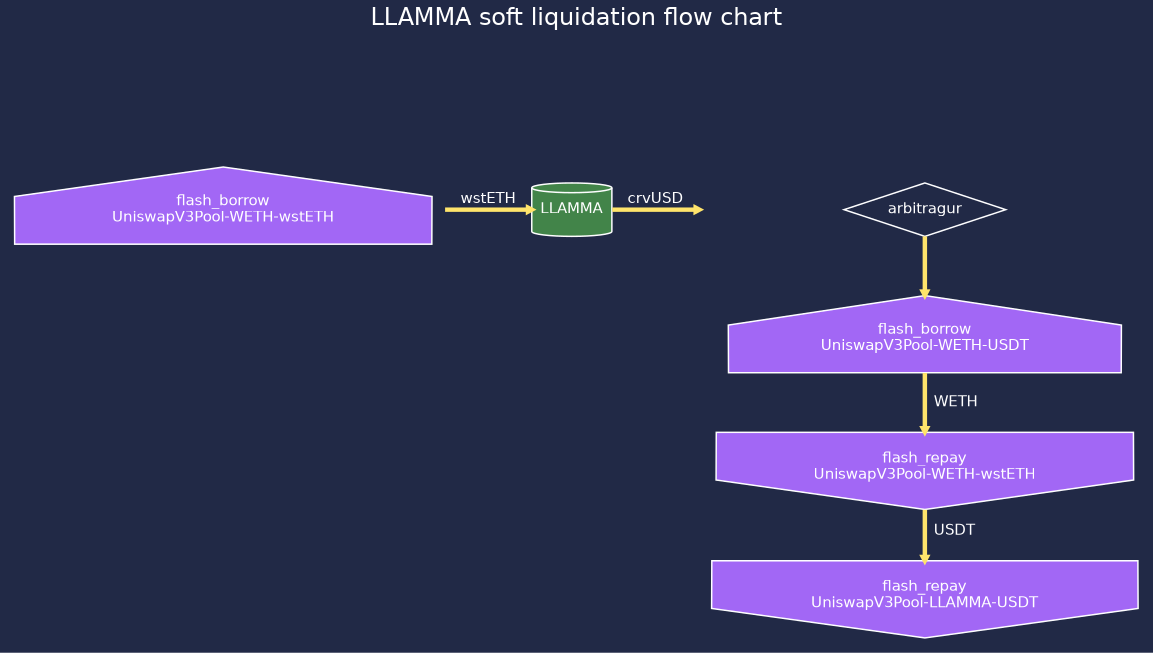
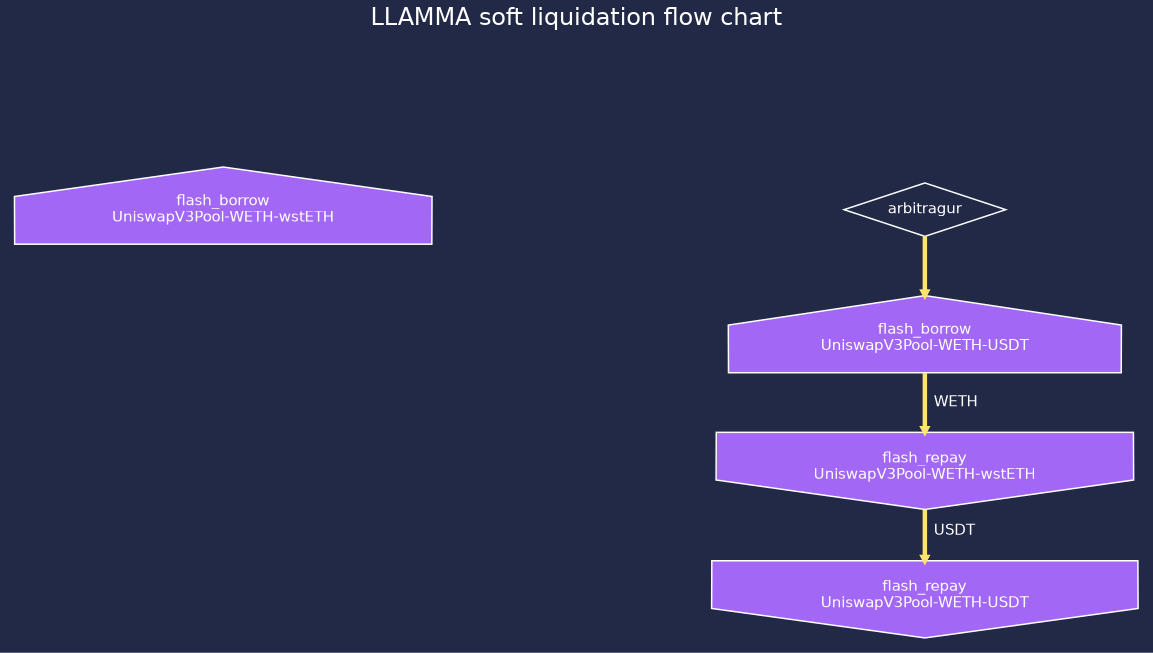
(572, 210) -> none
(925, 595) -> (925, 595)
